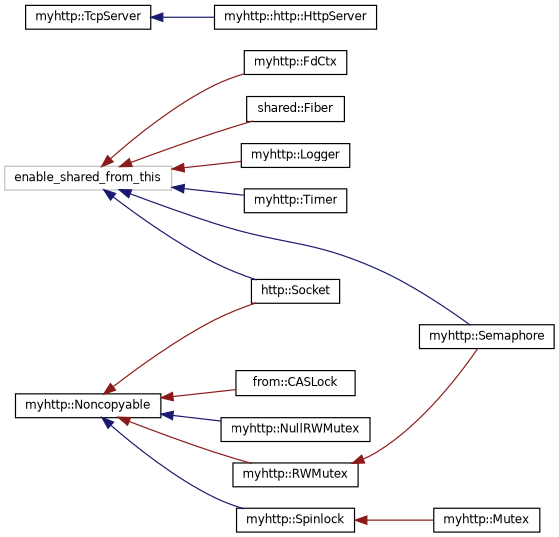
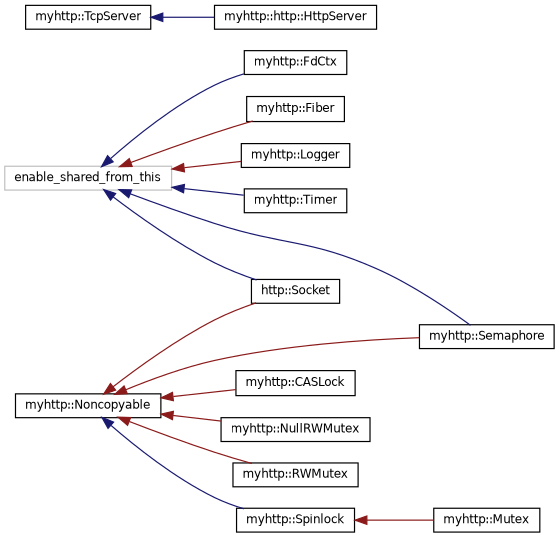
(296, 109) -> (296, 109)
(173, 110) -> (173, 110)
(296, 383) -> (296, 383)
(427, 410) -> (270, 350)
(197, 418) -> (197, 418)
